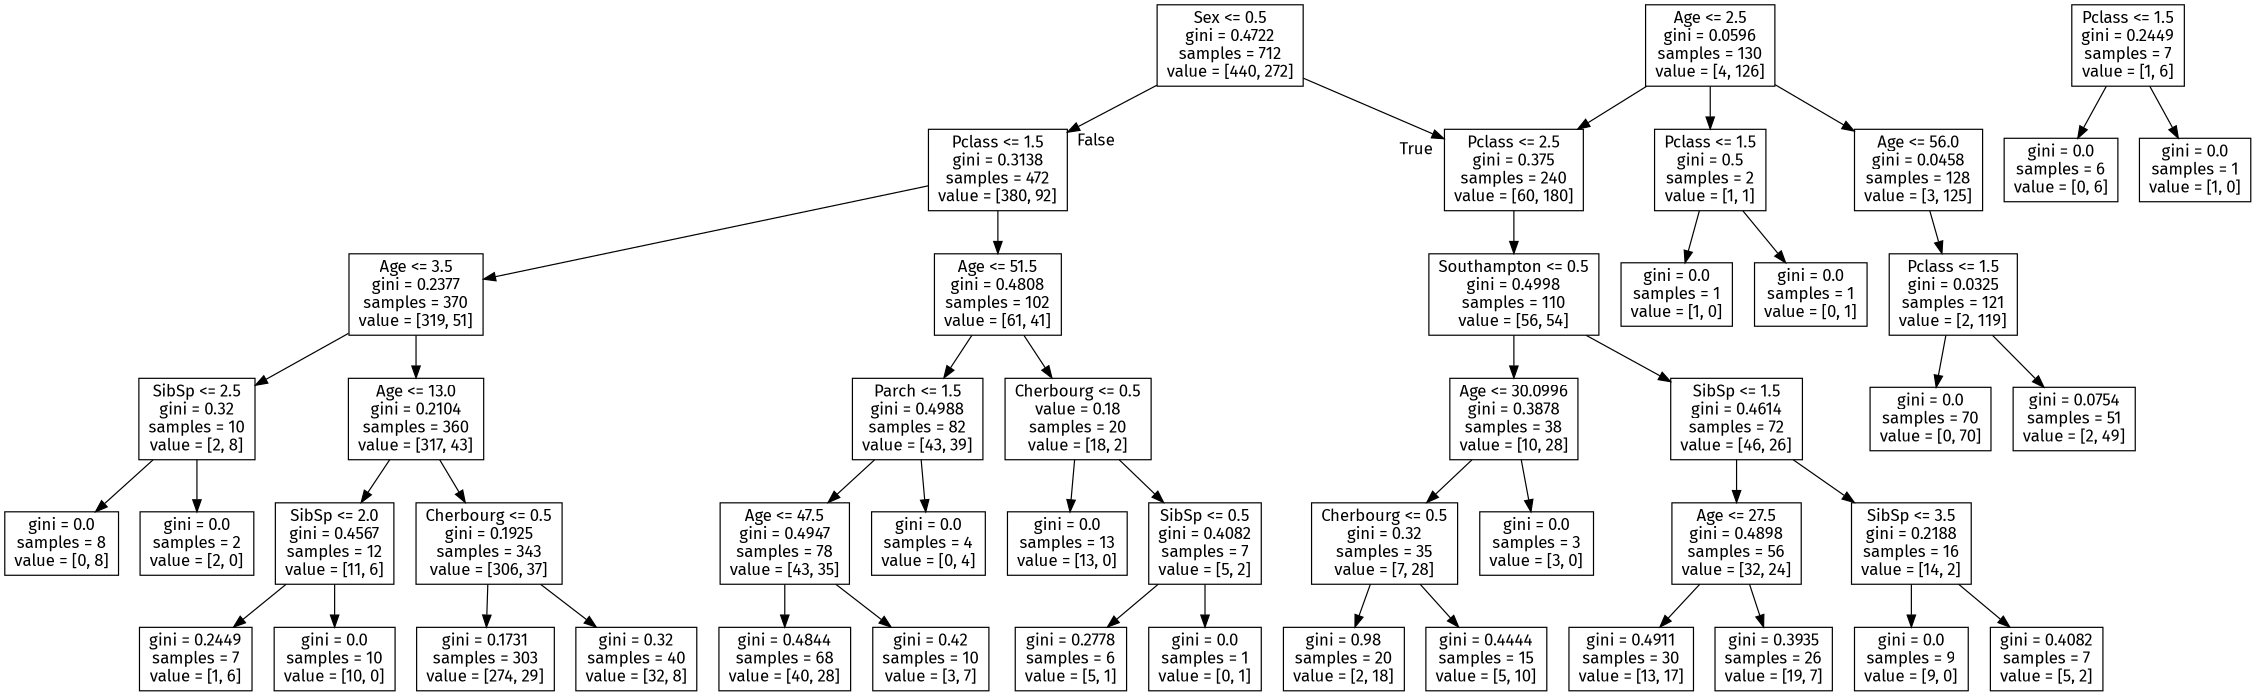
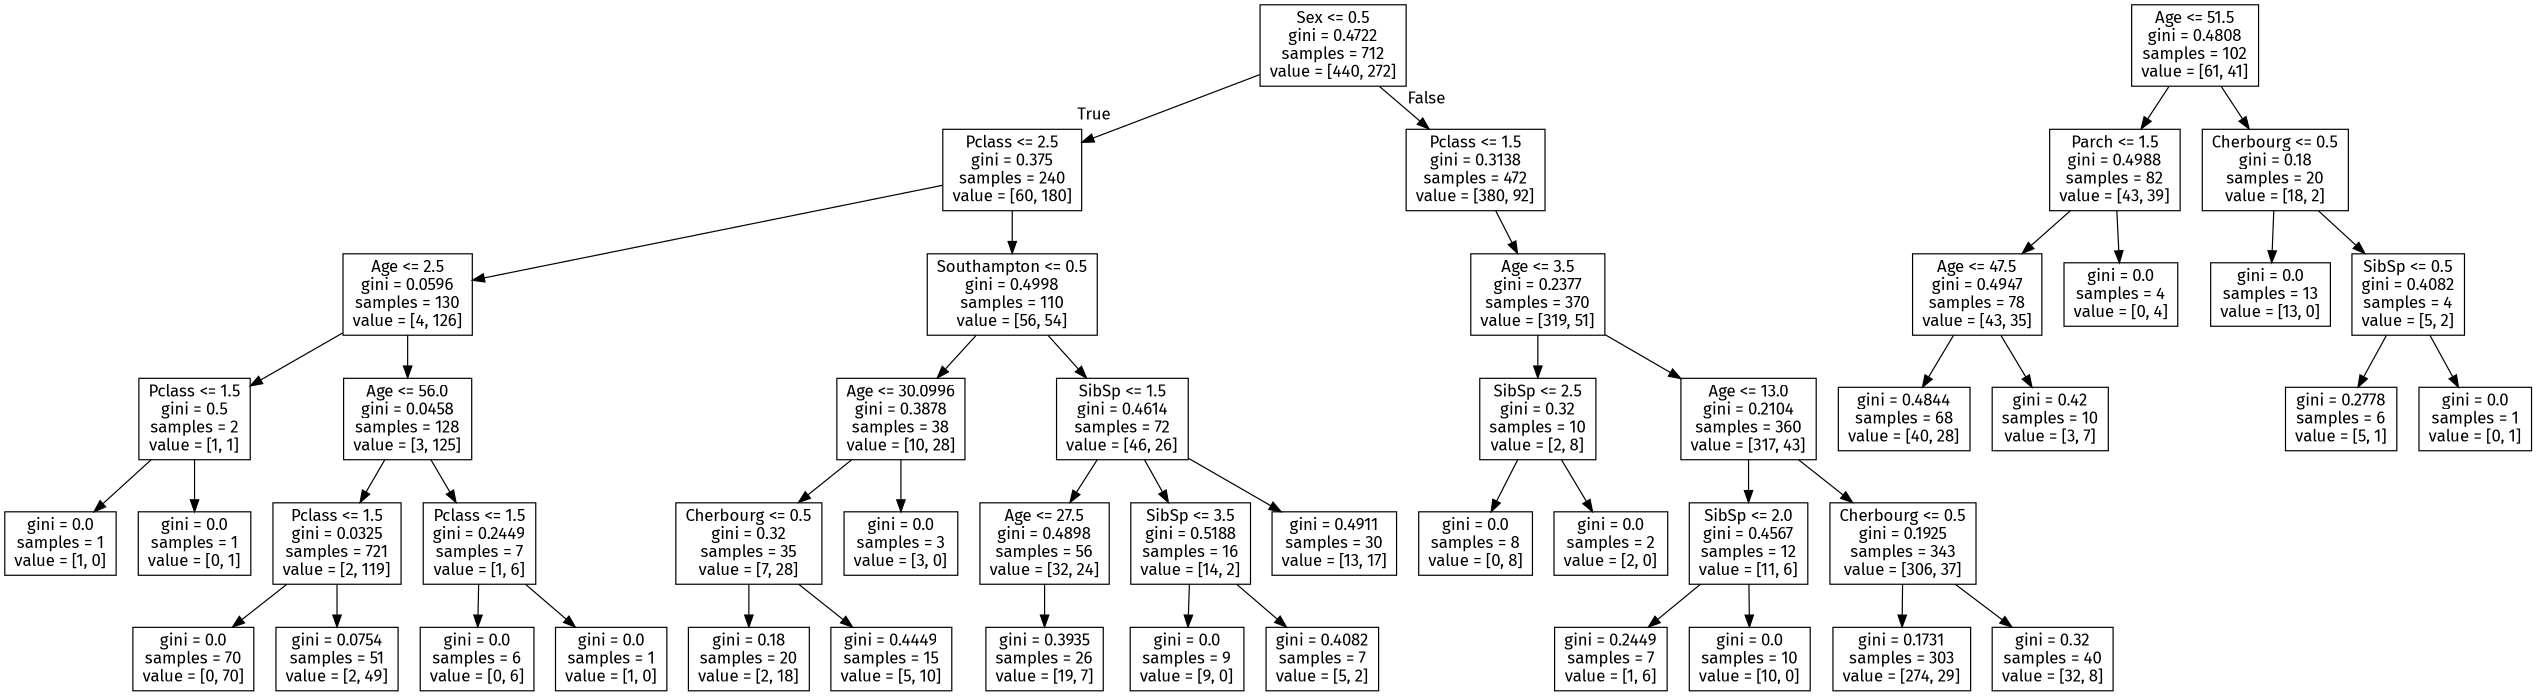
(1617, 104) -> (713, 232)
(998, 226) -> none
(1953, 295) -> (337, 544)
(1078, 419) -> (2275, 170)
none -> (440, 476)
(1205, 544) -> (2408, 295)
(1911, 544) -> (1191, 544)
(1684, 601) -> (1230, 482)
(1344, 659) -> (749, 659)
(1486, 659) -> (891, 659)
